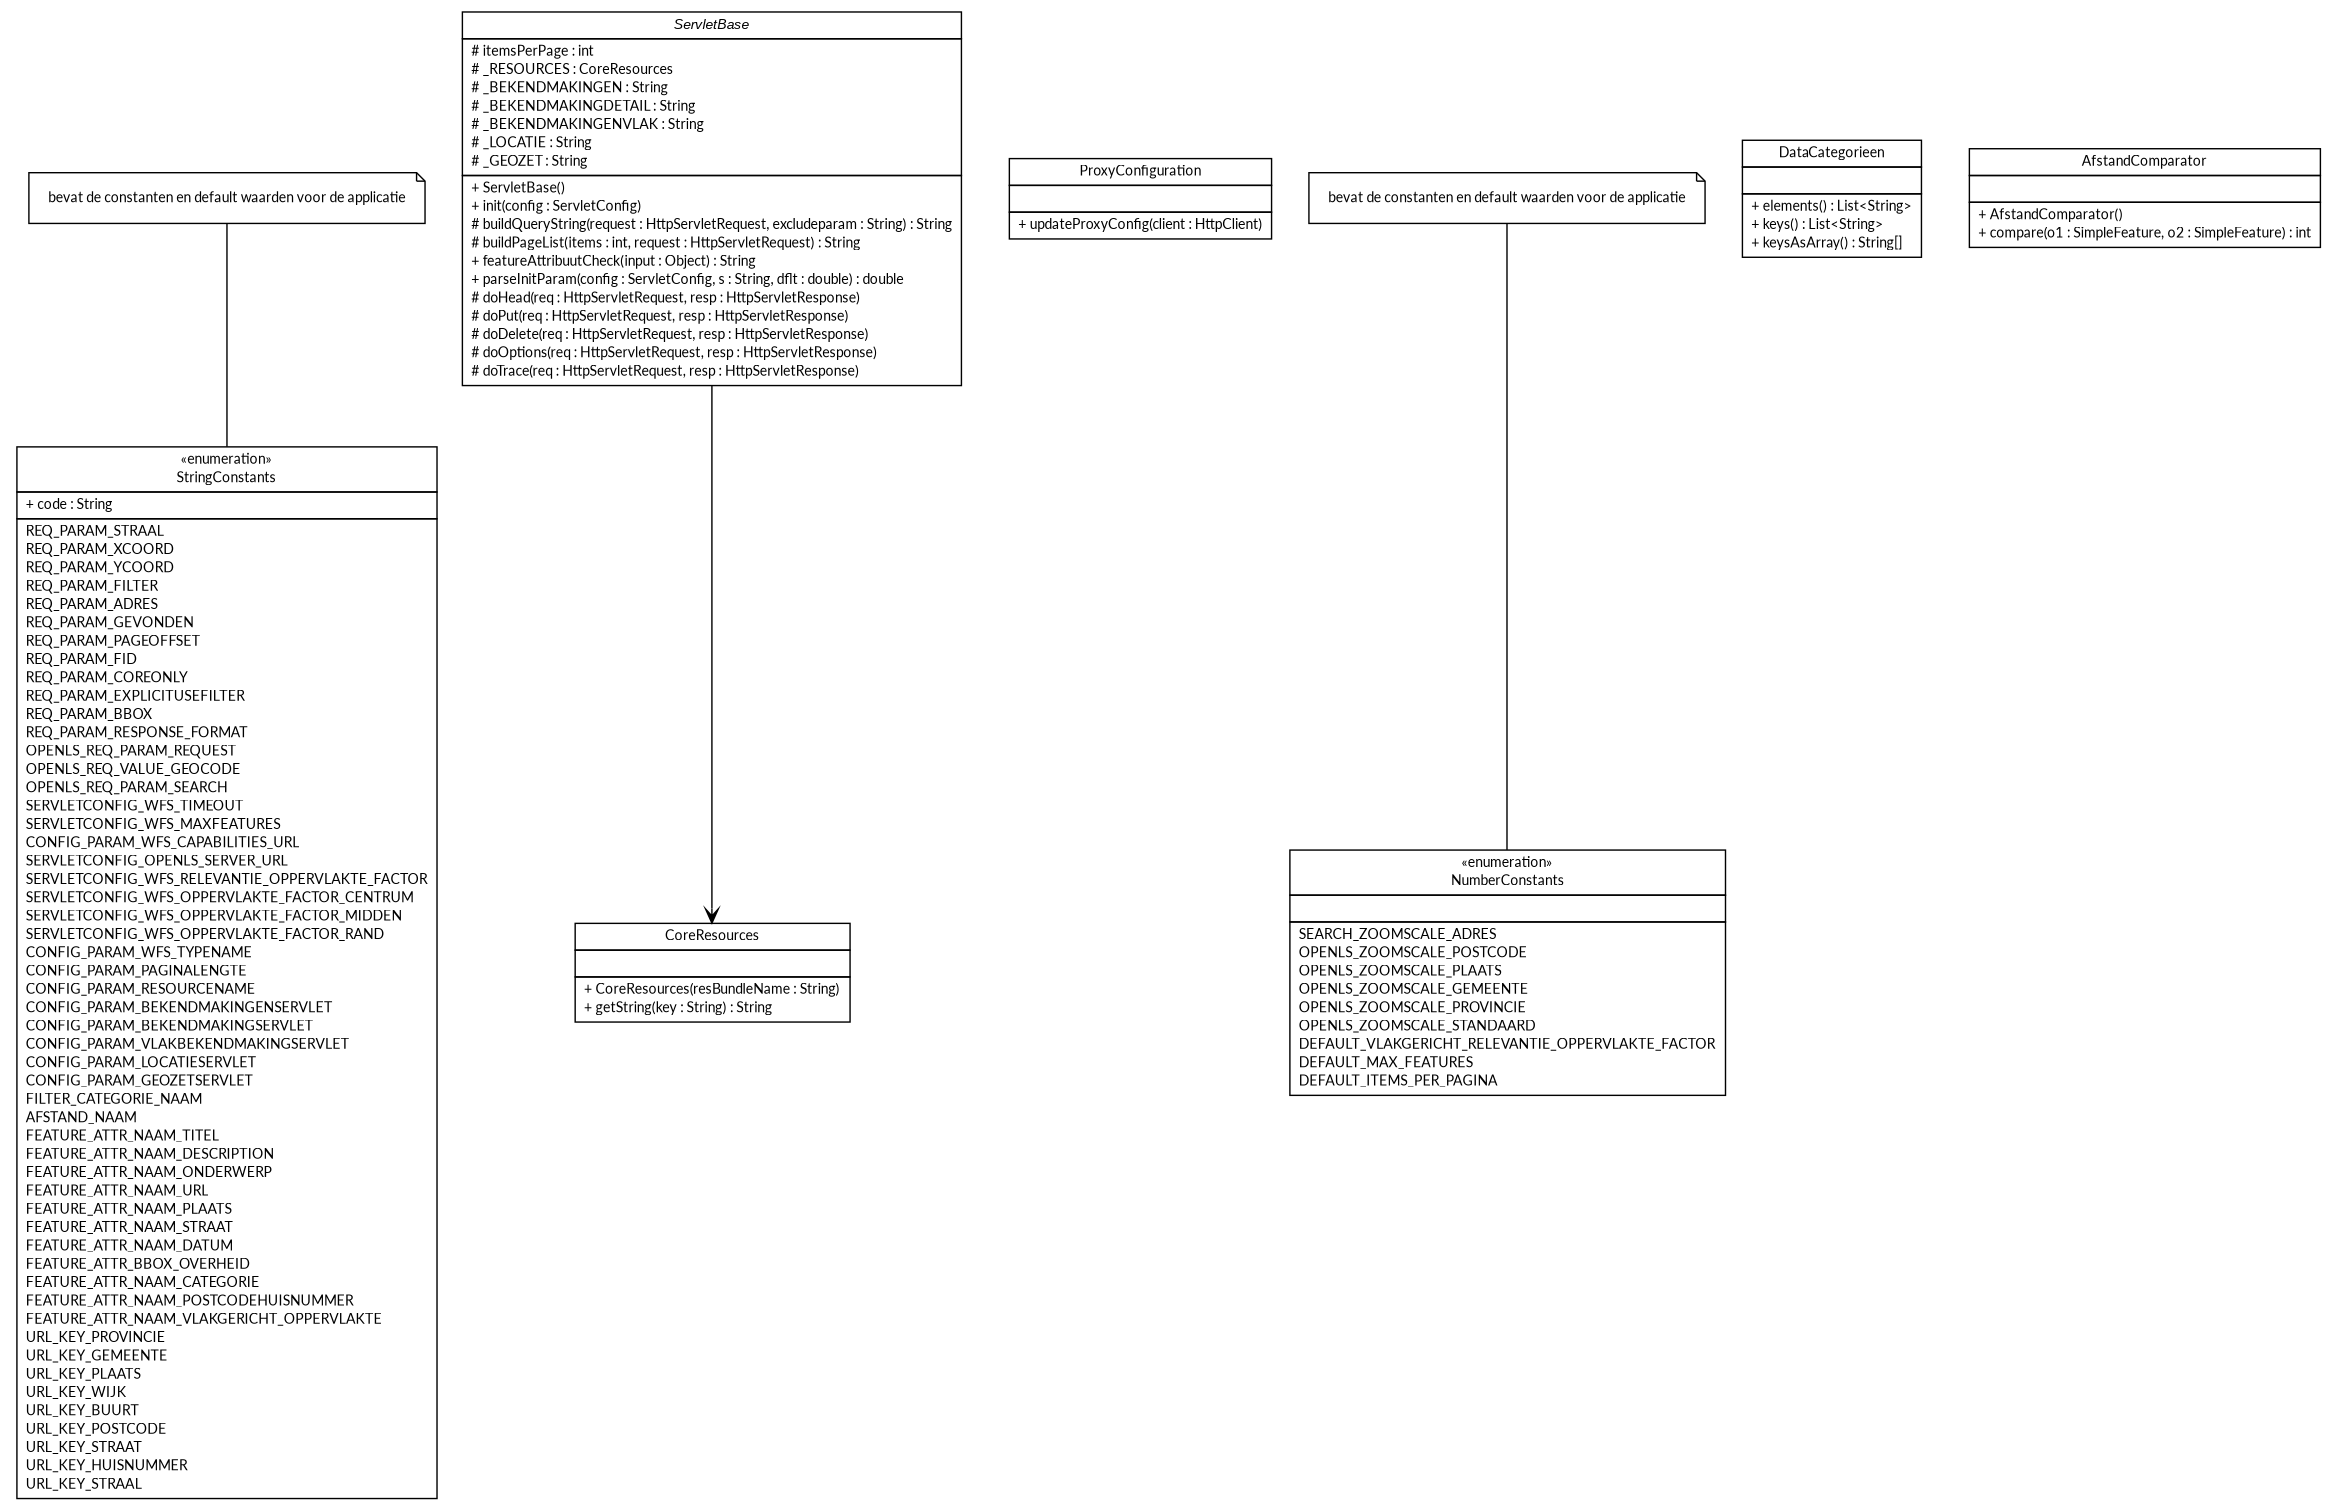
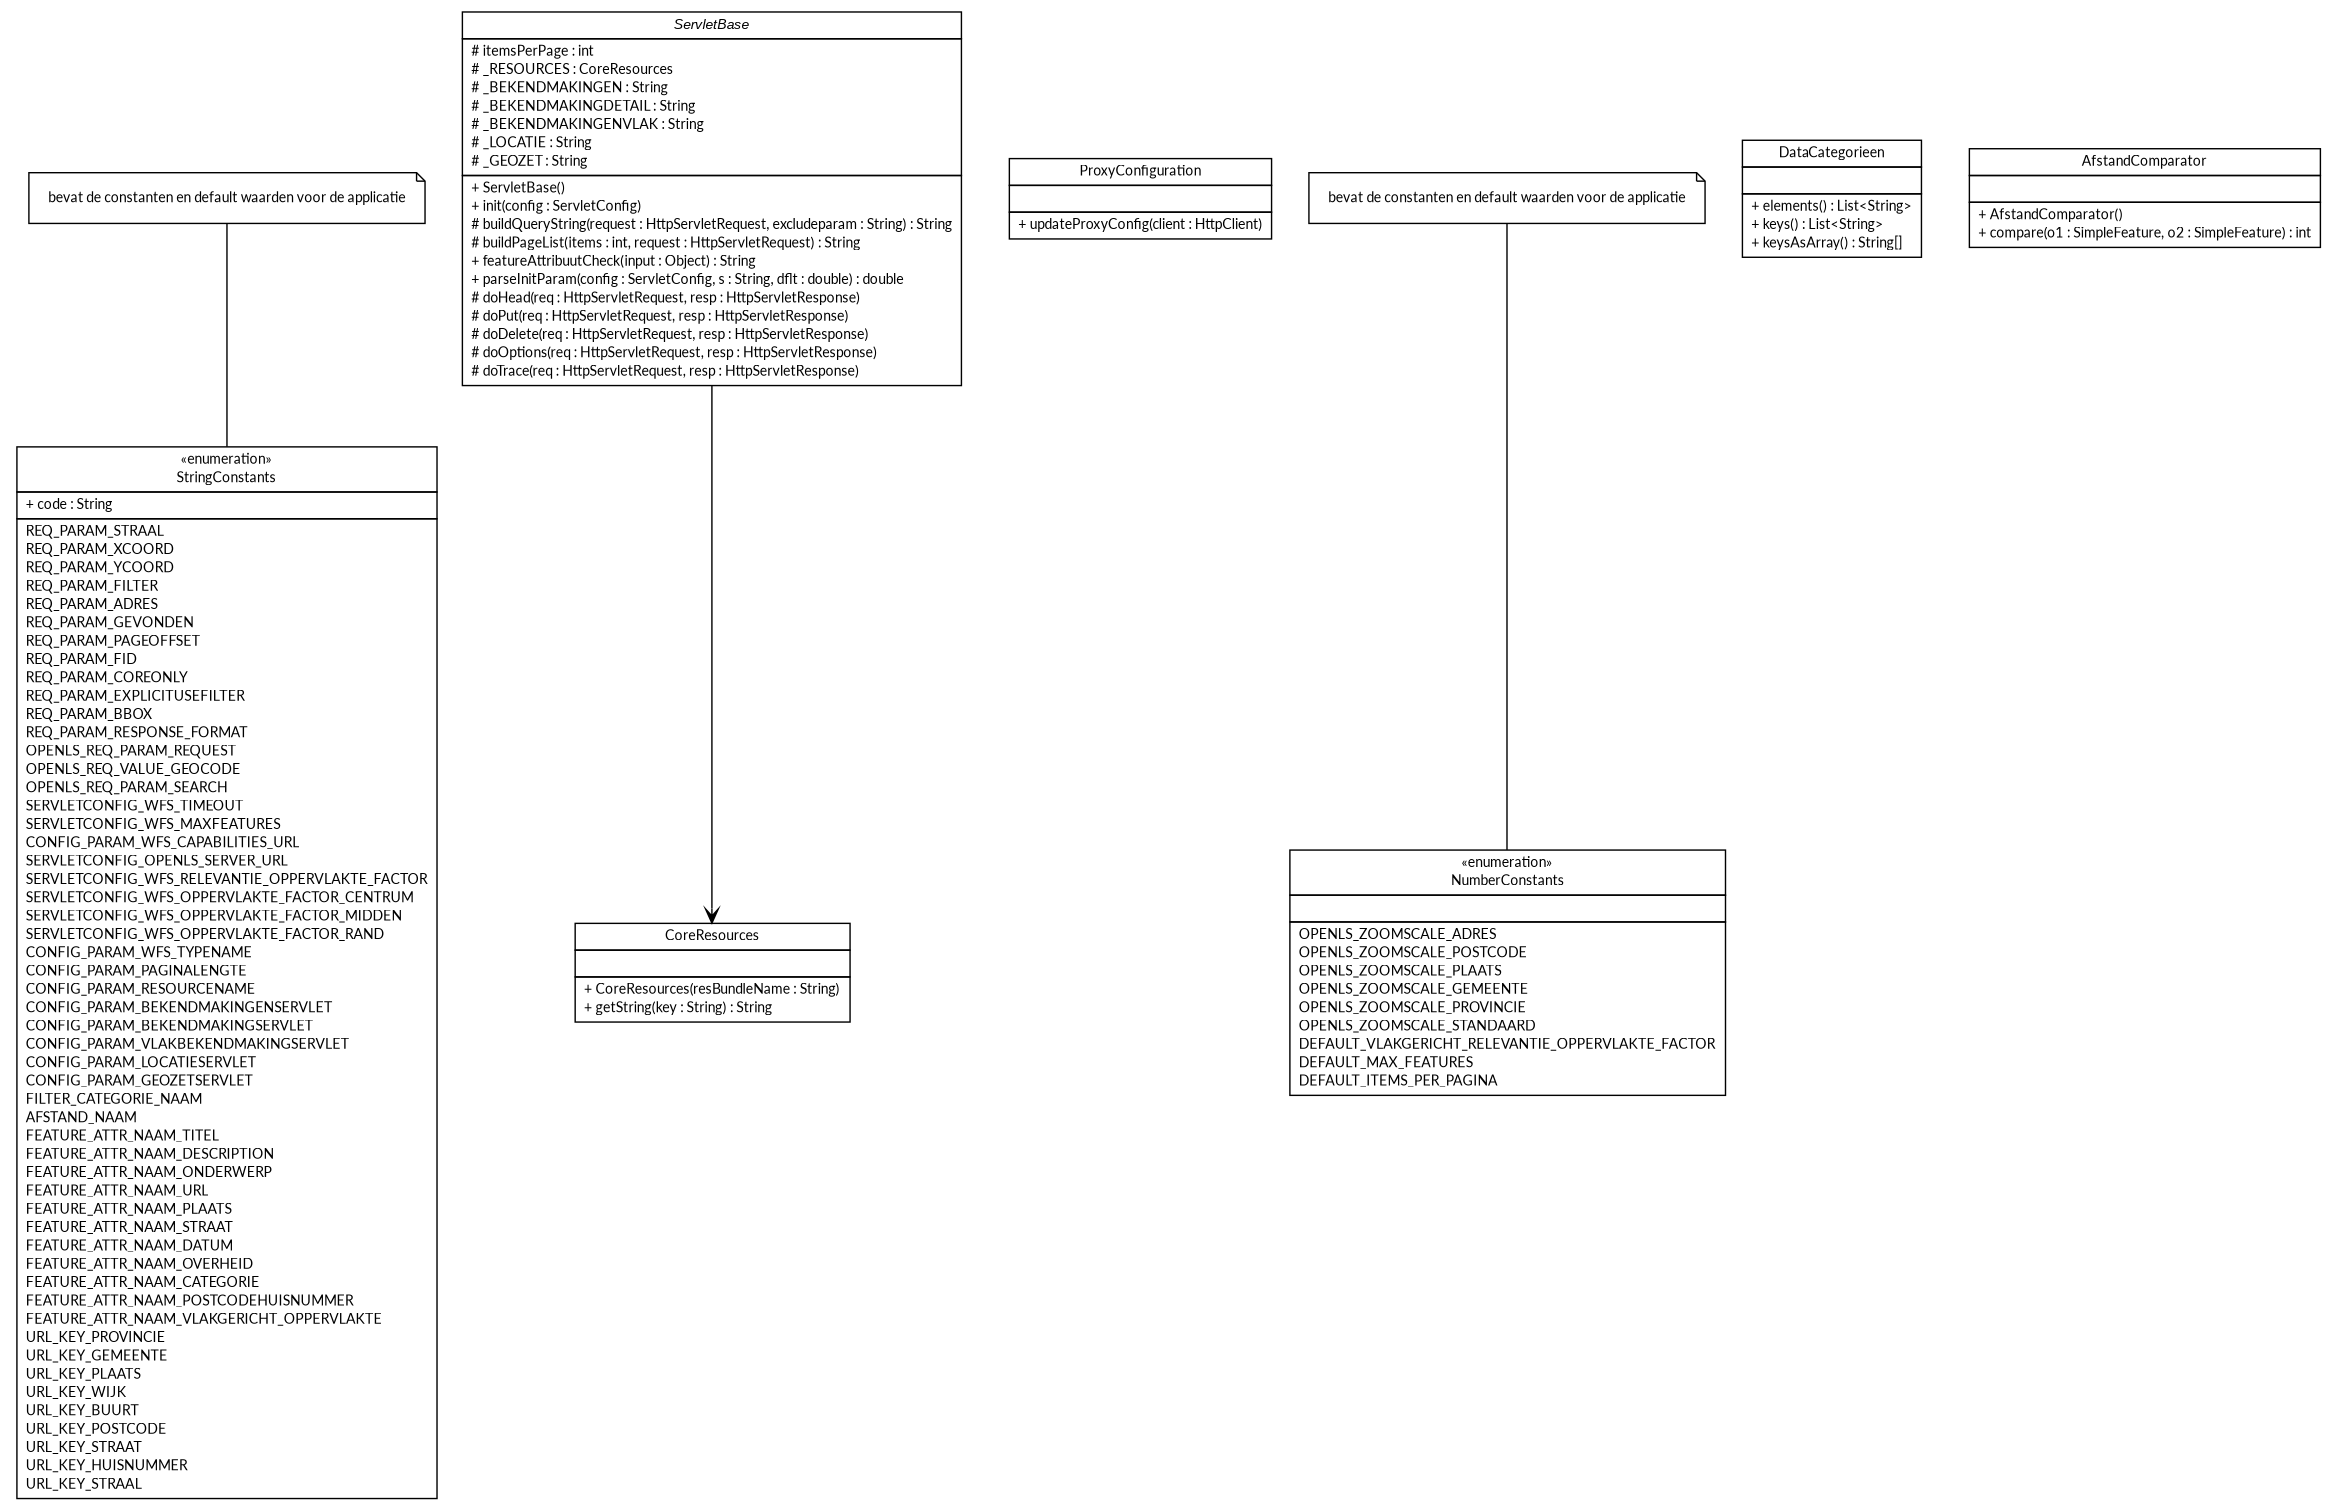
(1398, 935) -> (1398, 935)
(138, 1265) -> (140, 1265)
